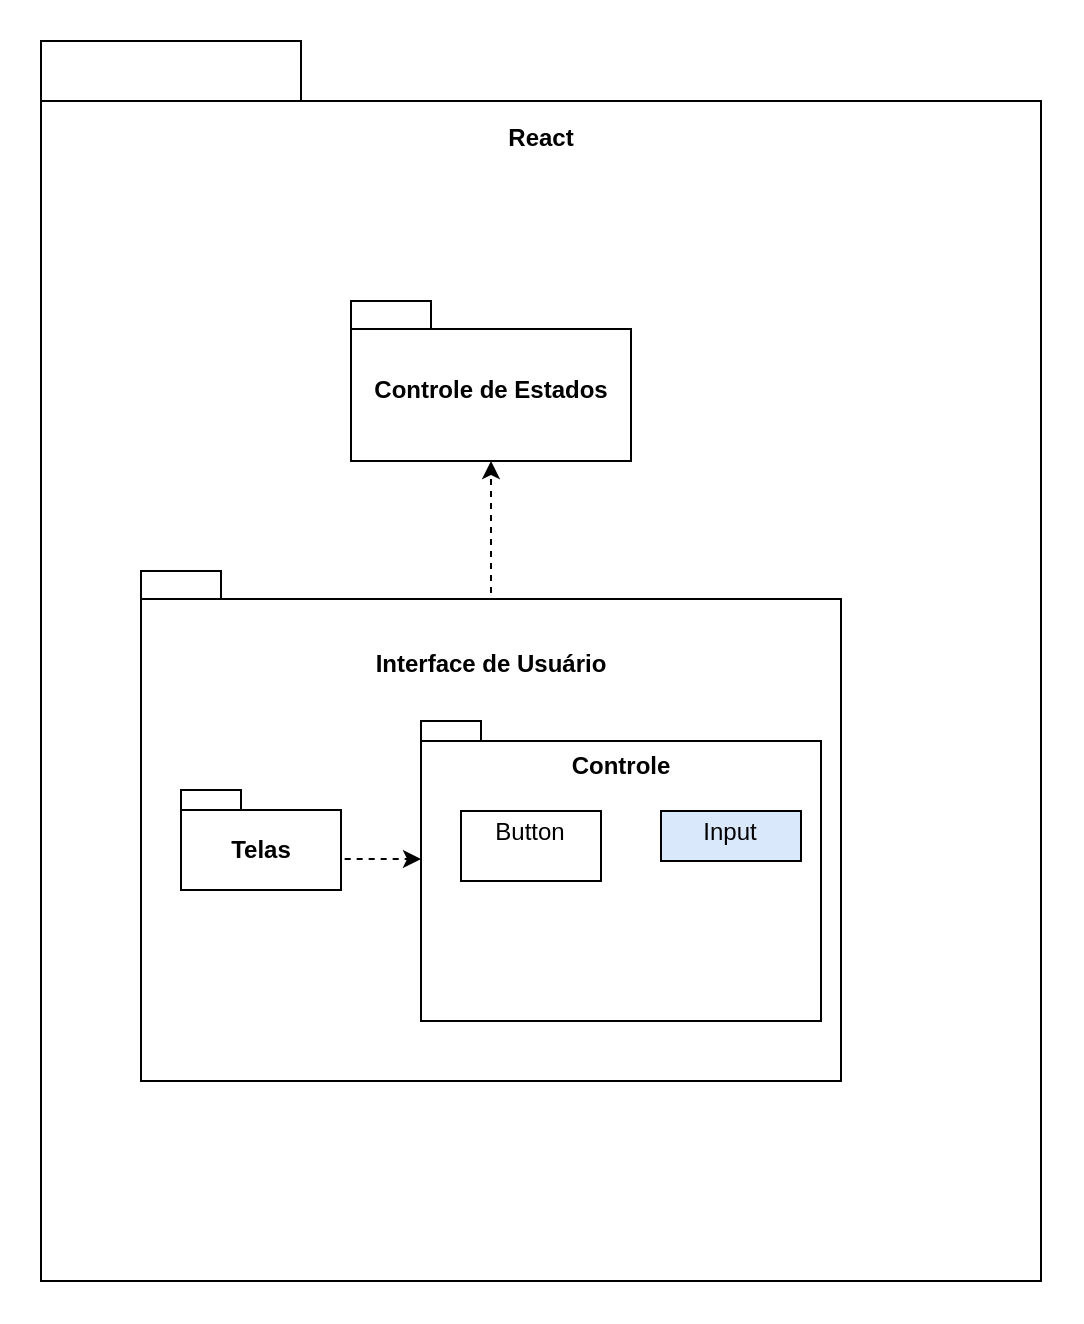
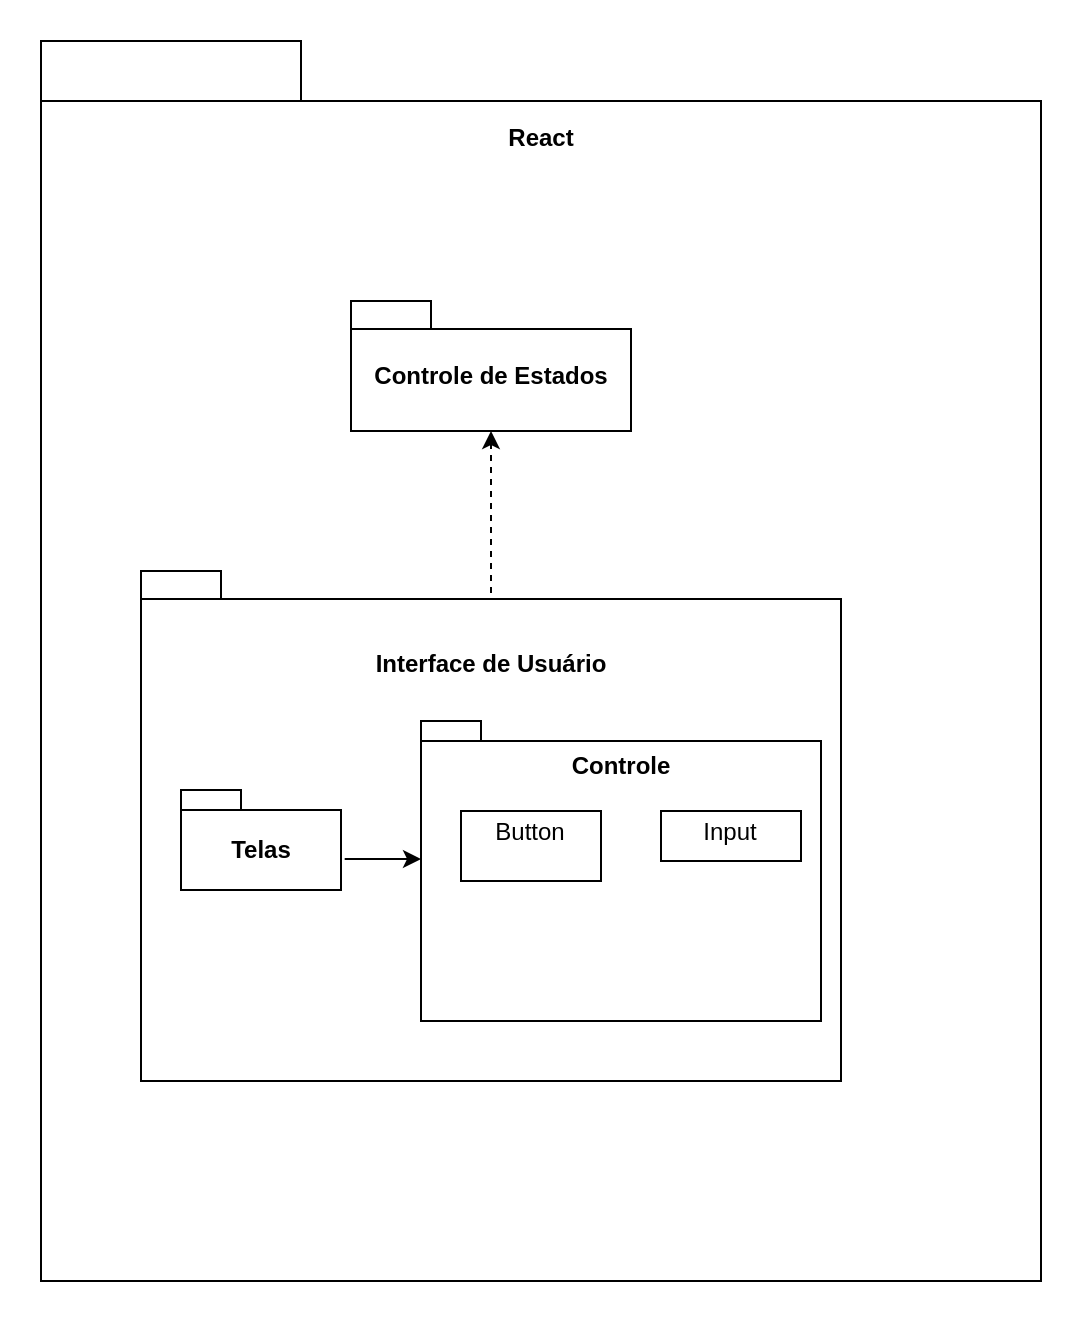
(491, 381) -> (491, 366)
(731, 836) -> (731, 836)
(377, 859) -> (377, 859)
